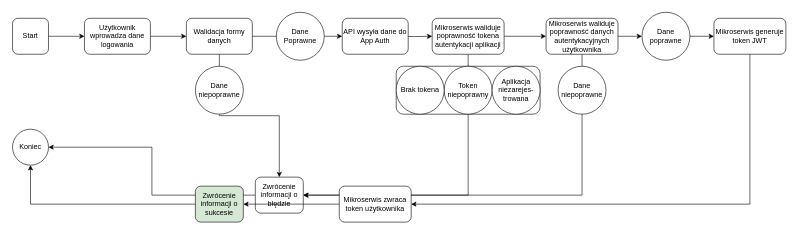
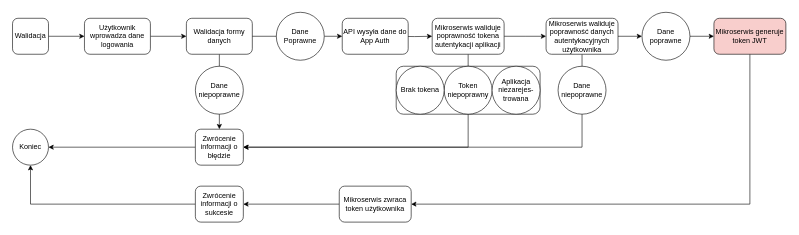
(30, 36) -> (30, 36)
(750, 36) -> (750, 36)
(279, 195) -> (219, 147)
(219, 204) -> (219, 204)
